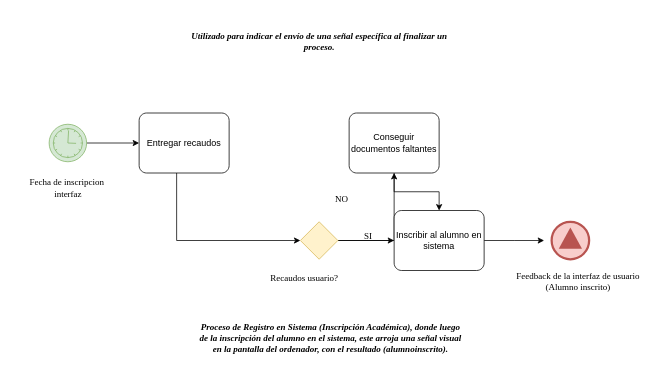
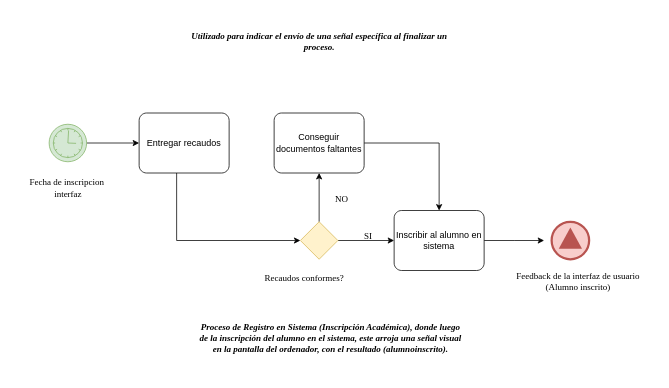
(394, 143) -> (319, 143)
(305, 278) -> (305, 278)
